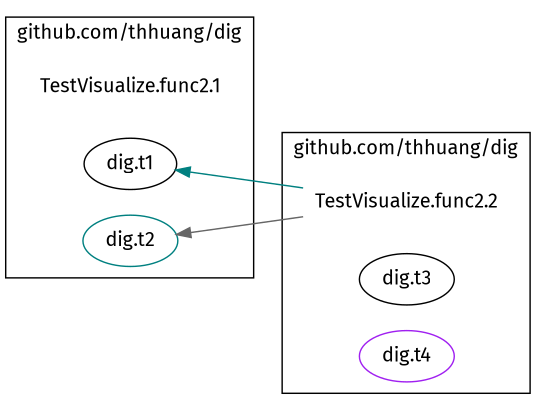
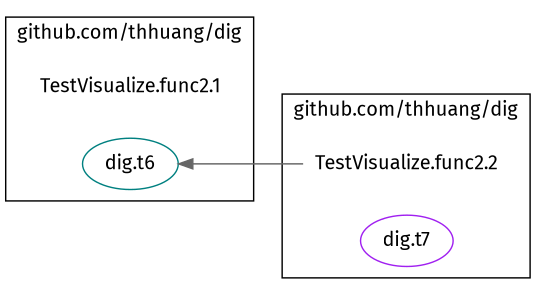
(130, 164) -> none
(130, 241) -> (130, 164)
(407, 279) -> none
(407, 356) -> (407, 241)
